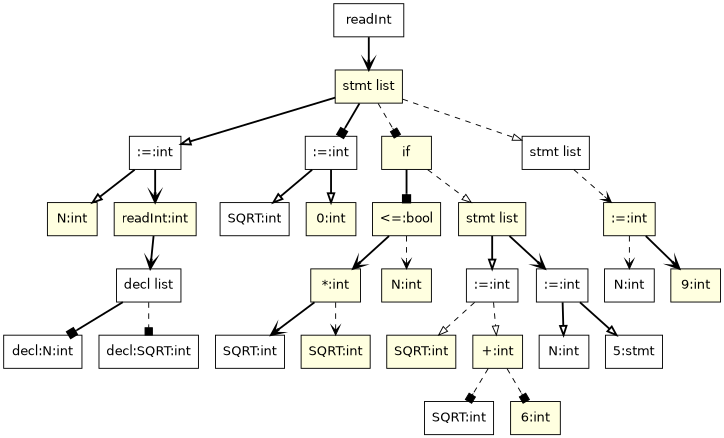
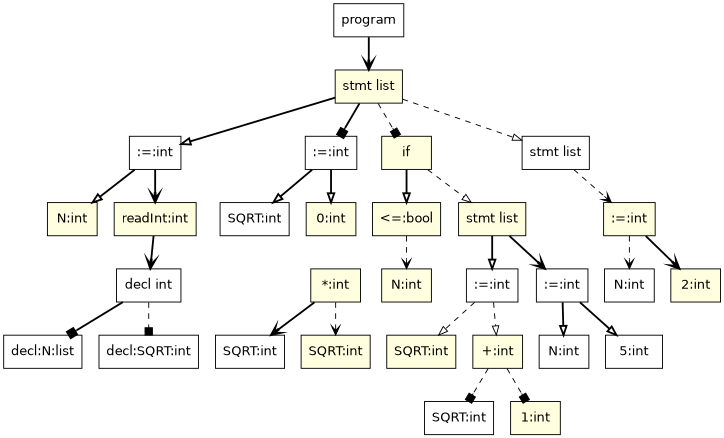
(369, 20) -> (369, 20)
(407, 181) -> (407, 181)
(375, 249) -> none
(149, 285) -> (149, 285)
(696, 285) -> (696, 285)
(43, 352) -> (43, 352)
(634, 352) -> (634, 352)
(535, 418) -> (535, 418)
